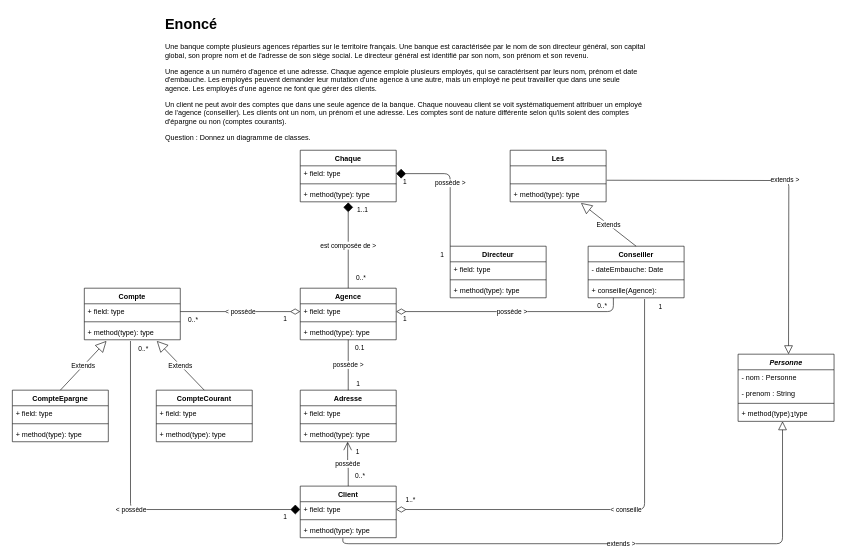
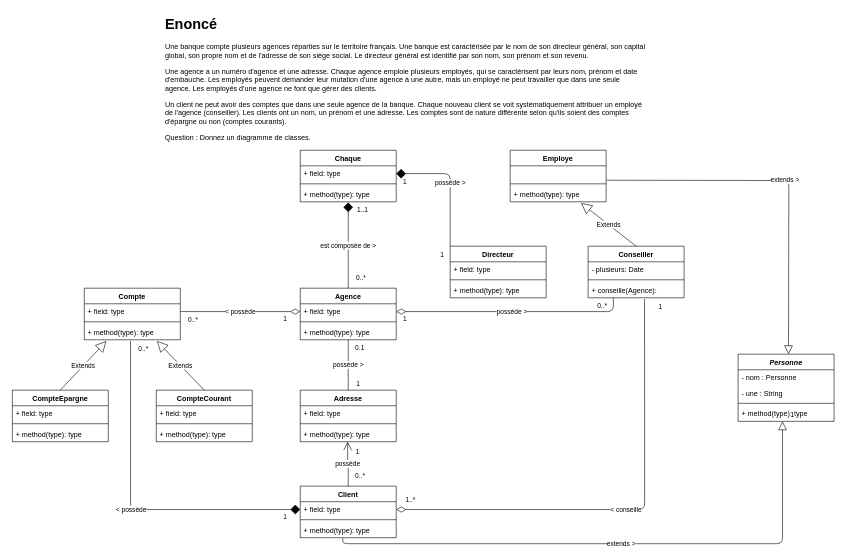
(558, 158) -> (558, 158)
(629, 270) -> (621, 270)
(771, 394) -> (765, 394)
